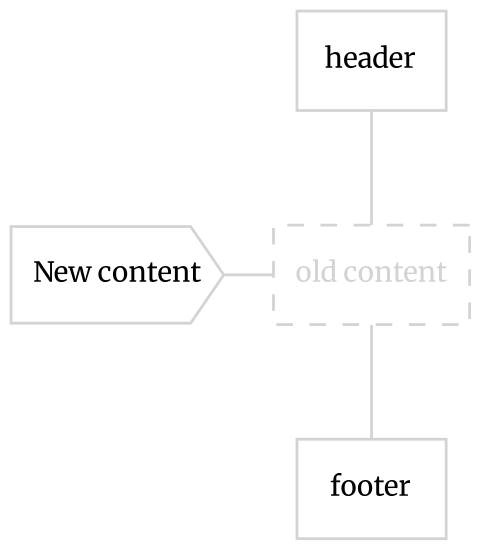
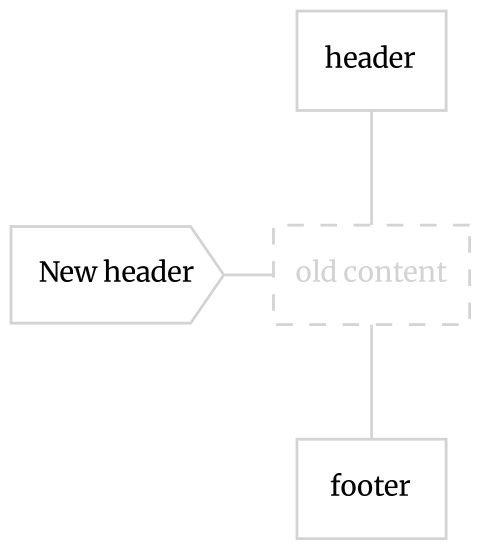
(117, 275) -> (117, 275)
